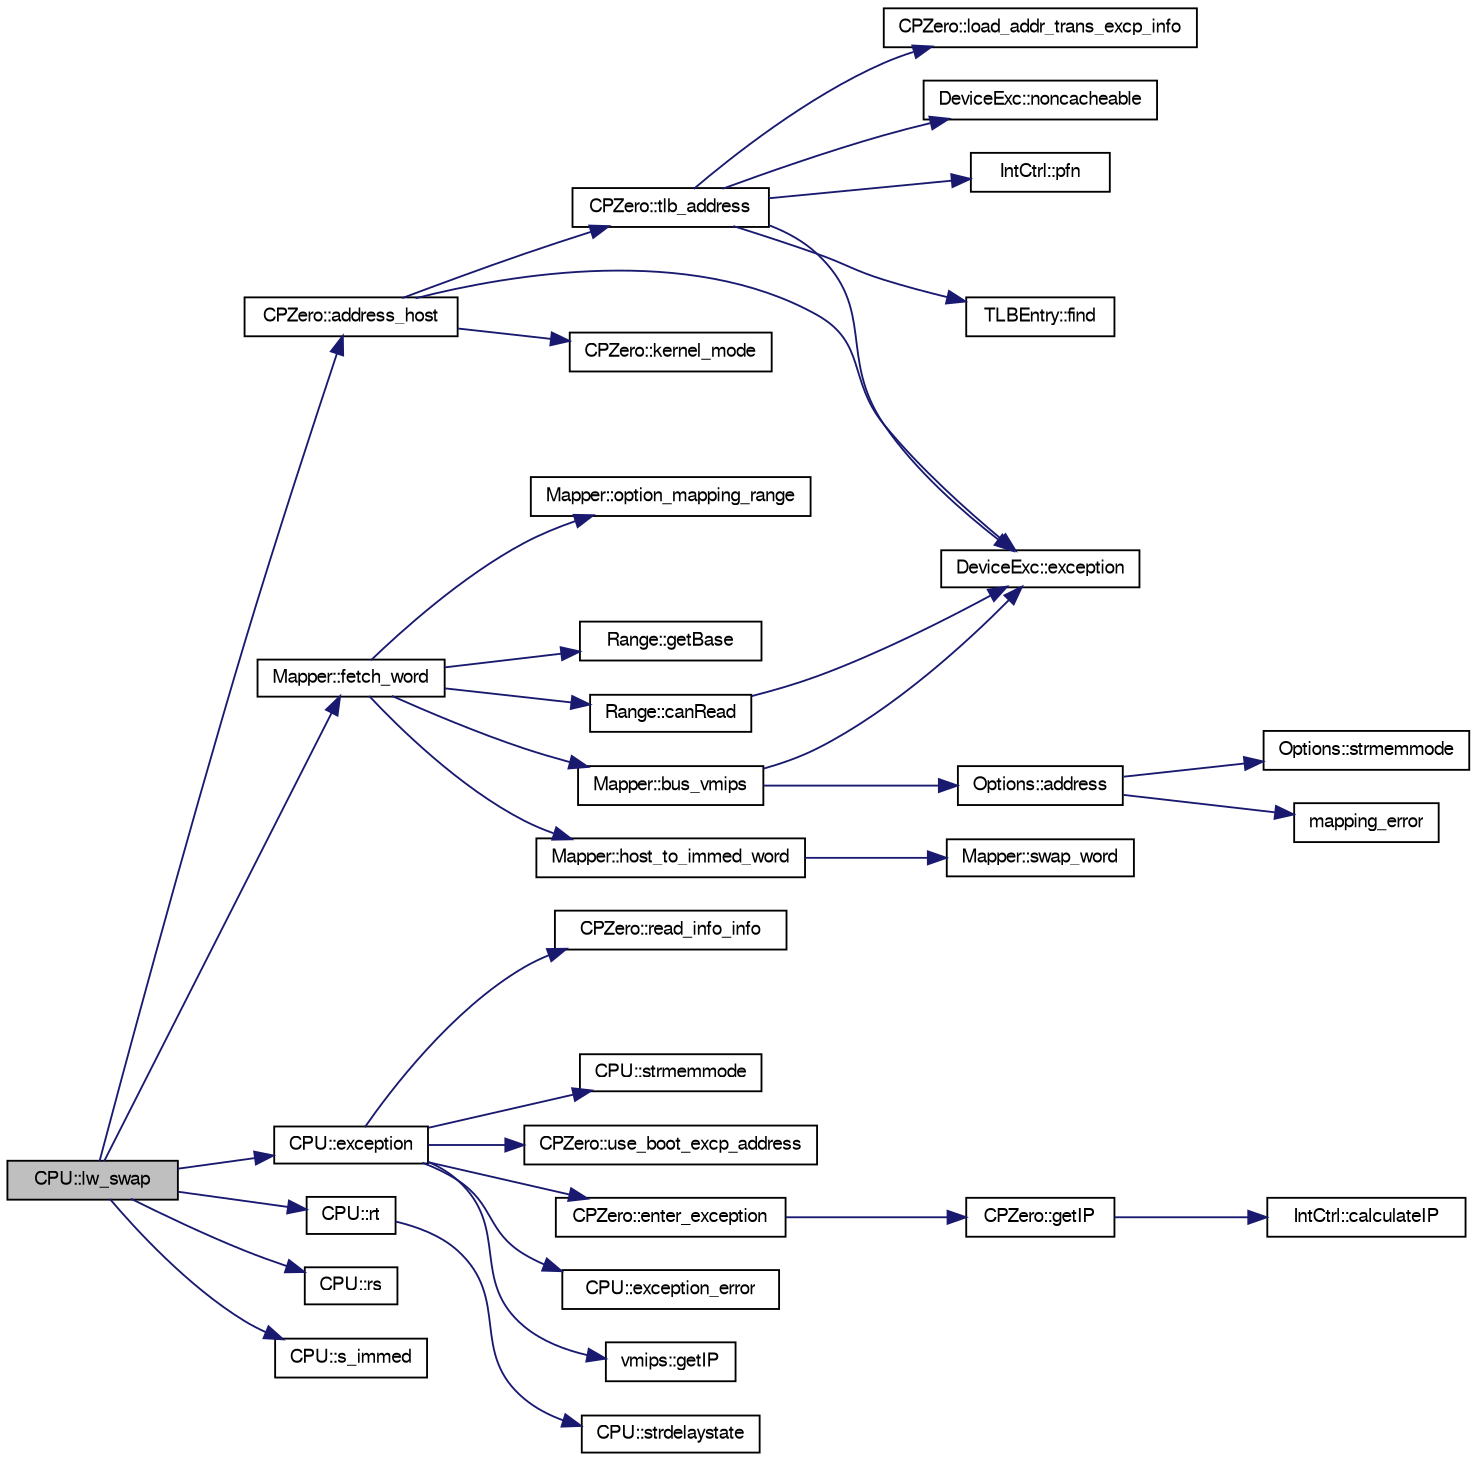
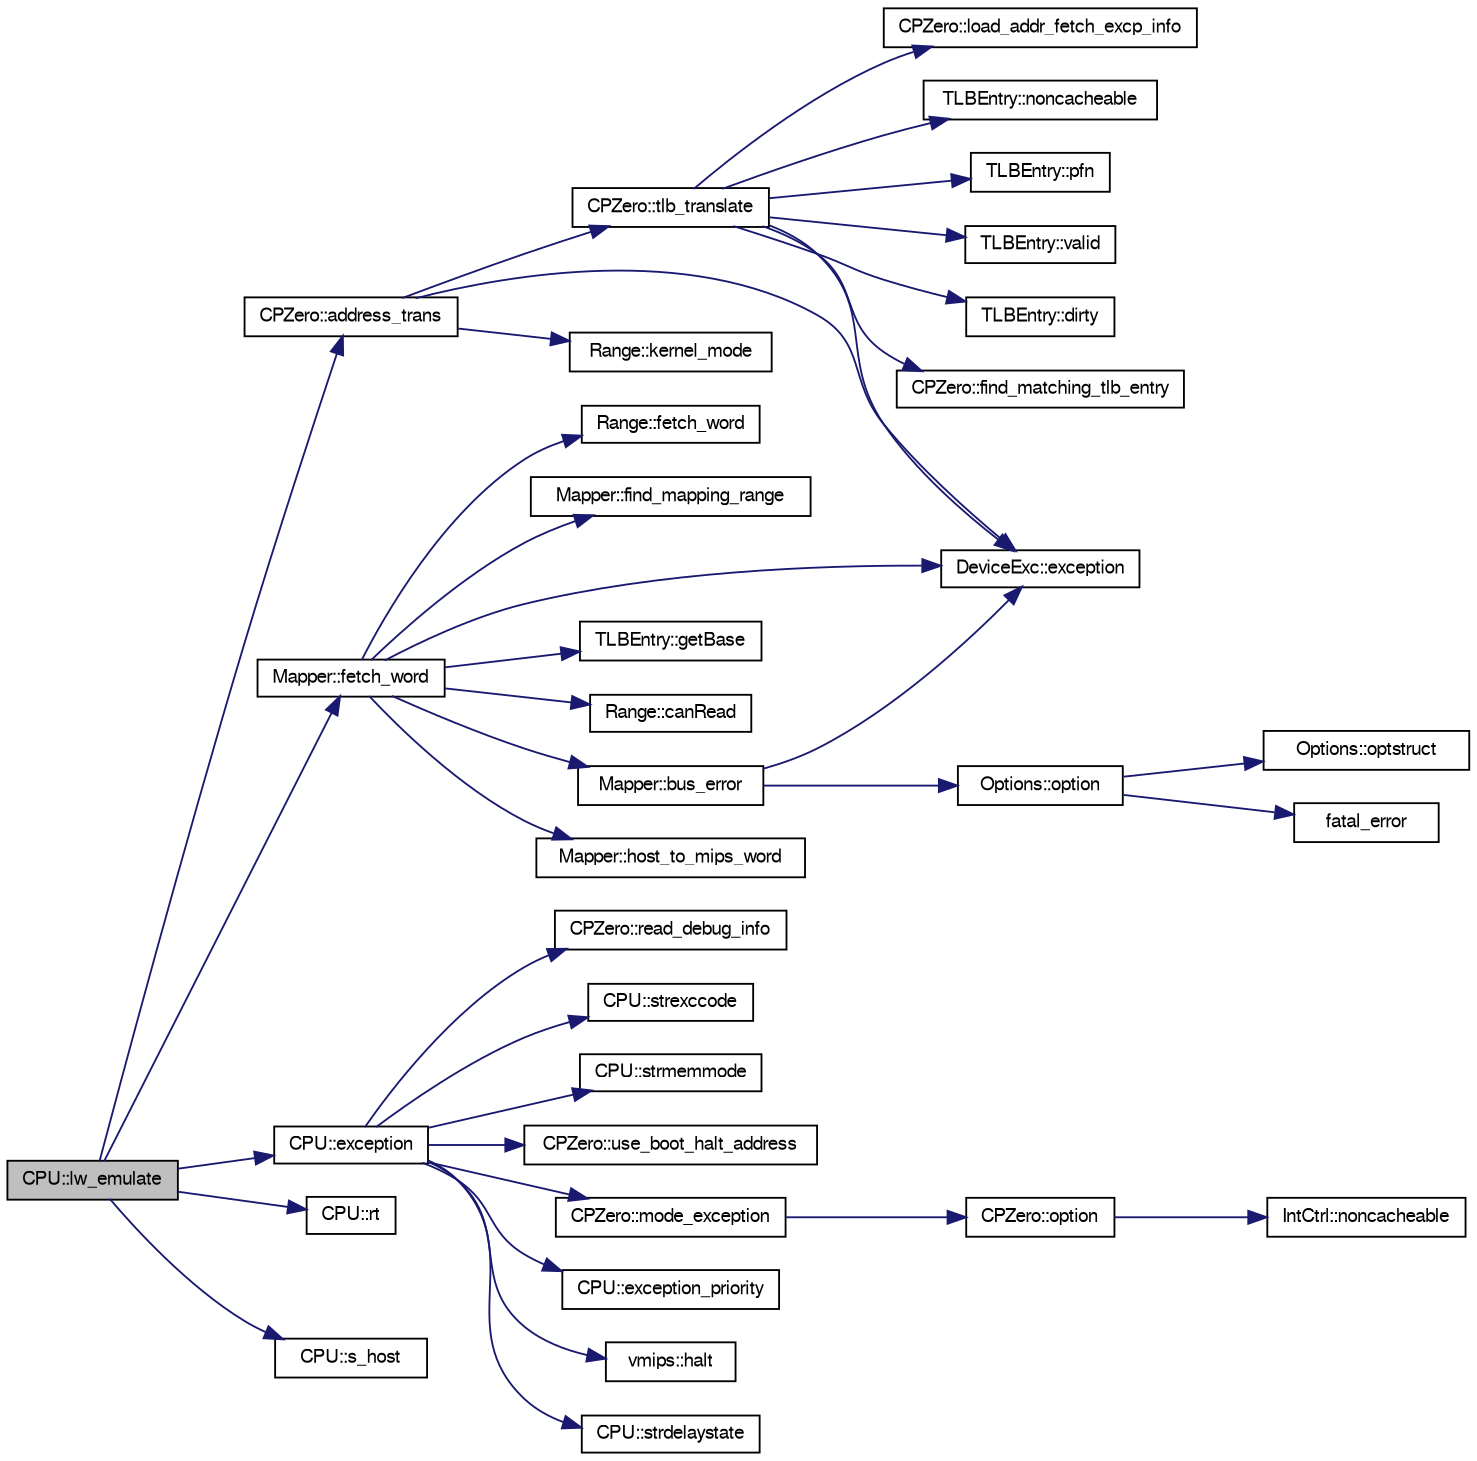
(1040, 28) -> (1040, 28)
(1040, 100) -> (1040, 100)
(1040, 172) -> (1040, 172)
(671, 208) -> (671, 208)
none -> (1040, 245)
(351, 317) -> (351, 317)
(1040, 317) -> (1040, 317)
(671, 352) -> (671, 352)
none -> (1040, 389)
none -> (671, 424)
(671, 497) -> (671, 497)
(671, 641) -> (671, 641)
(874, 653) -> (647, 582)
(1366, 750) -> (1366, 750)
(671, 786) -> (671, 786)
(1040, 786) -> (1040, 786)
(1366, 823) -> (1366, 823)
(671, 858) -> (671, 858)
(1040, 858) -> none
(671, 930) -> (671, 930)
none -> (671, 1002)
(671, 1145) -> (671, 1145)
(93, 1180) -> (93, 1180)
(671, 1217) -> (671, 1217)
(1040, 1217) -> (1040, 1217)
(1366, 1217) -> (1366, 1217)
(351, 1286) -> none
(671, 1290) -> (671, 1290)
(489, 1313) -> (490, 1303)
(351, 1358) -> (351, 1358)
(671, 1362) -> (671, 1362)
